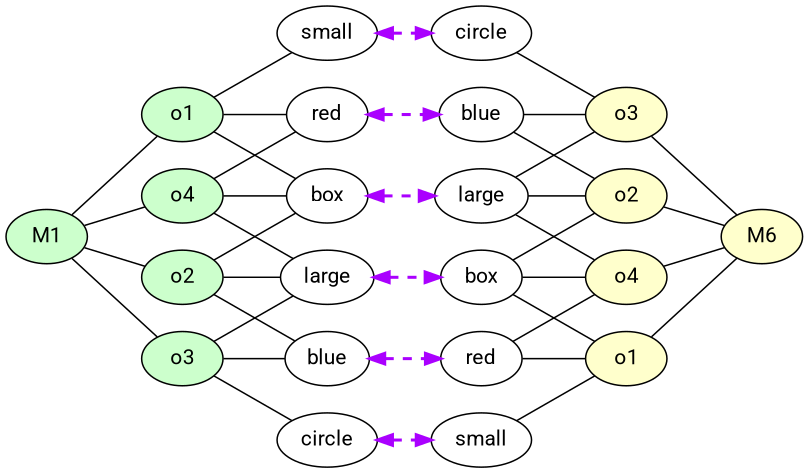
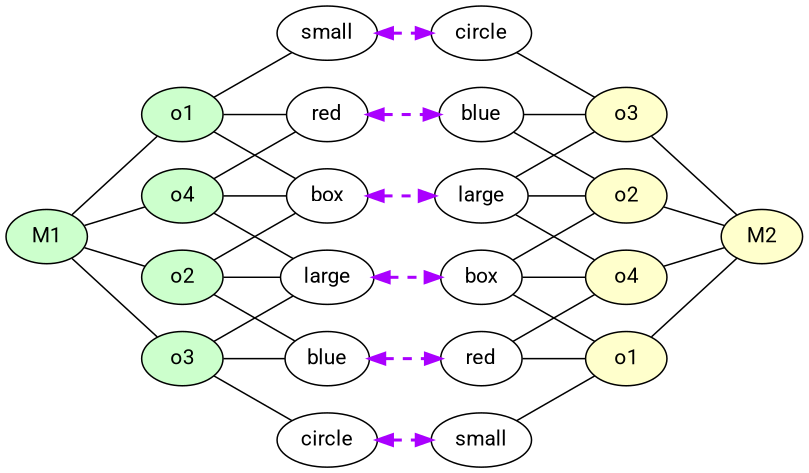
(762, 237) -> (762, 237)
